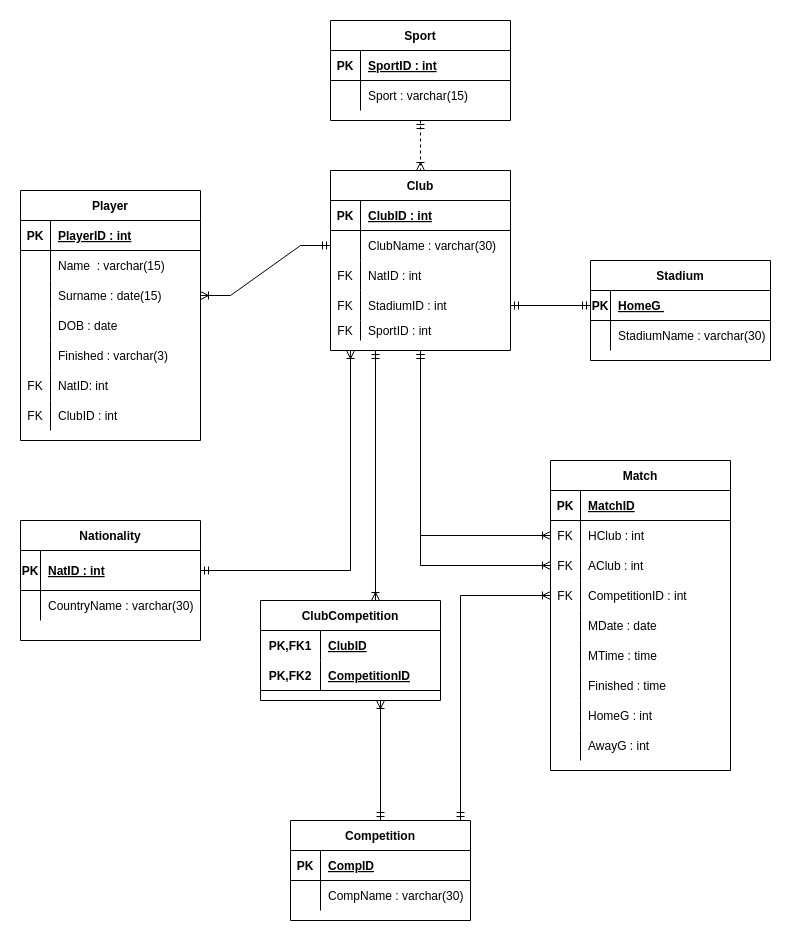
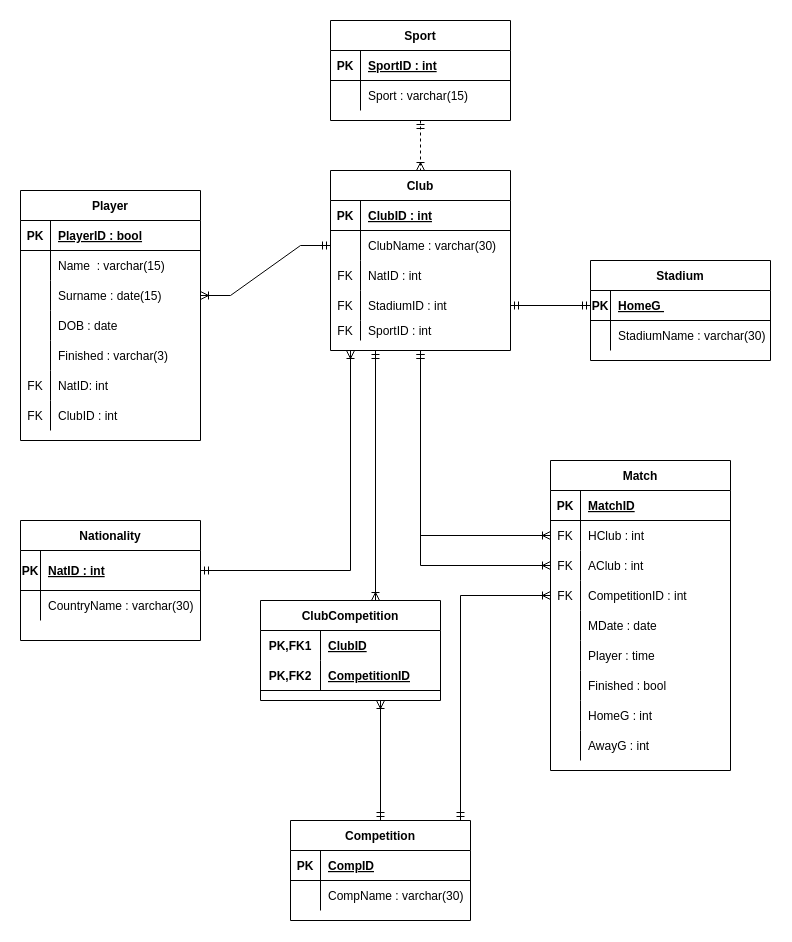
(97, 236) -> (101, 236)
(621, 656) -> (624, 656)
(629, 686) -> (629, 686)
